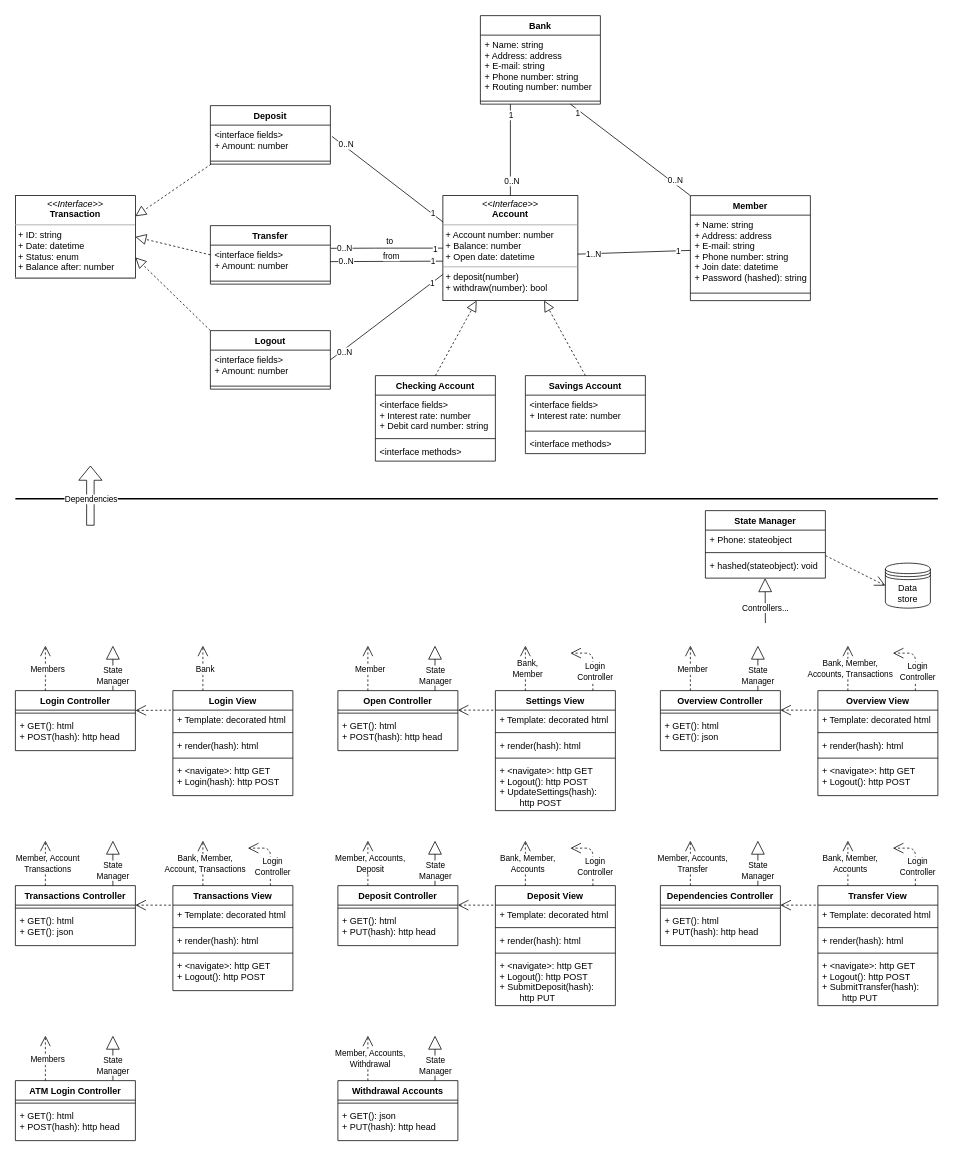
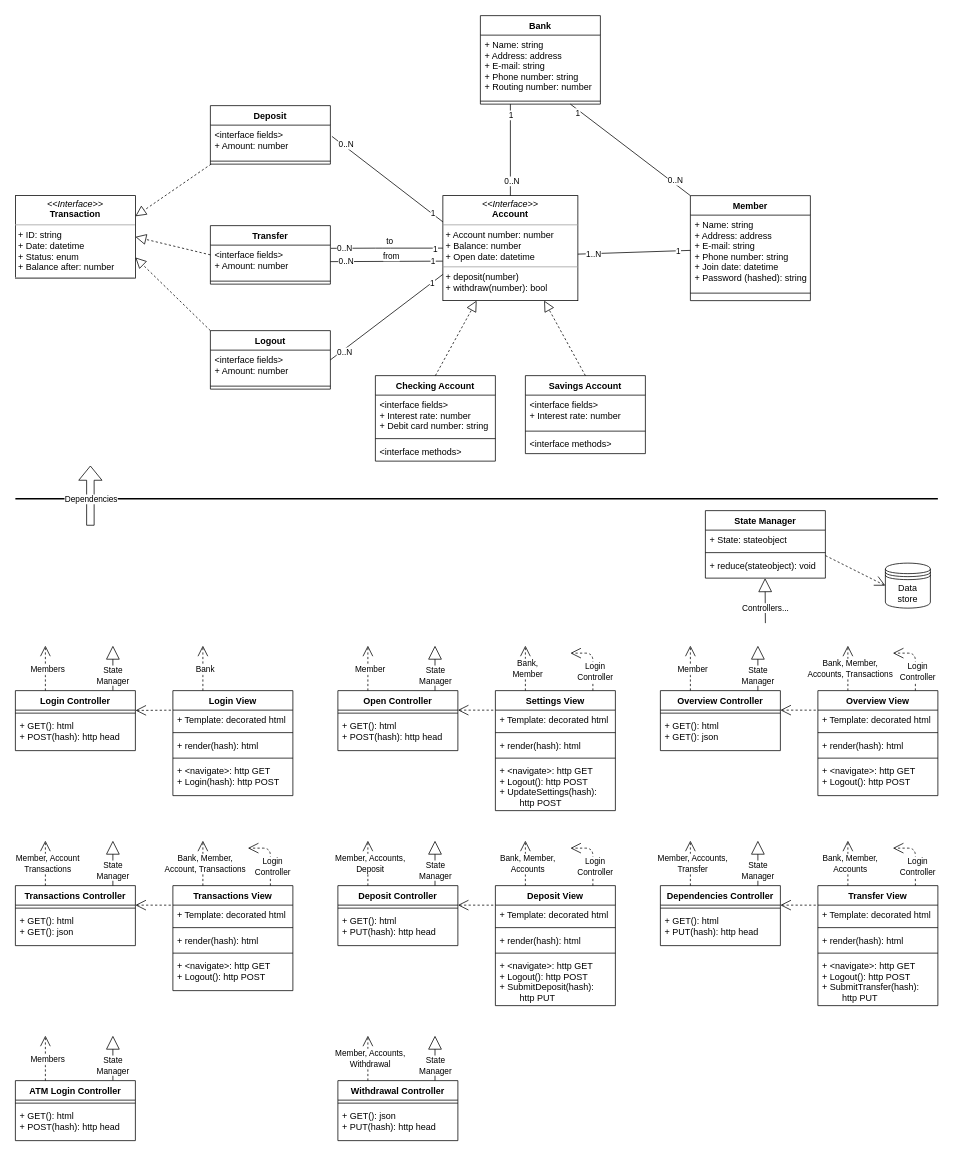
(756, 540) -> (756, 540)
(773, 566) -> (773, 566)
(398, 1091) -> (398, 1091)
